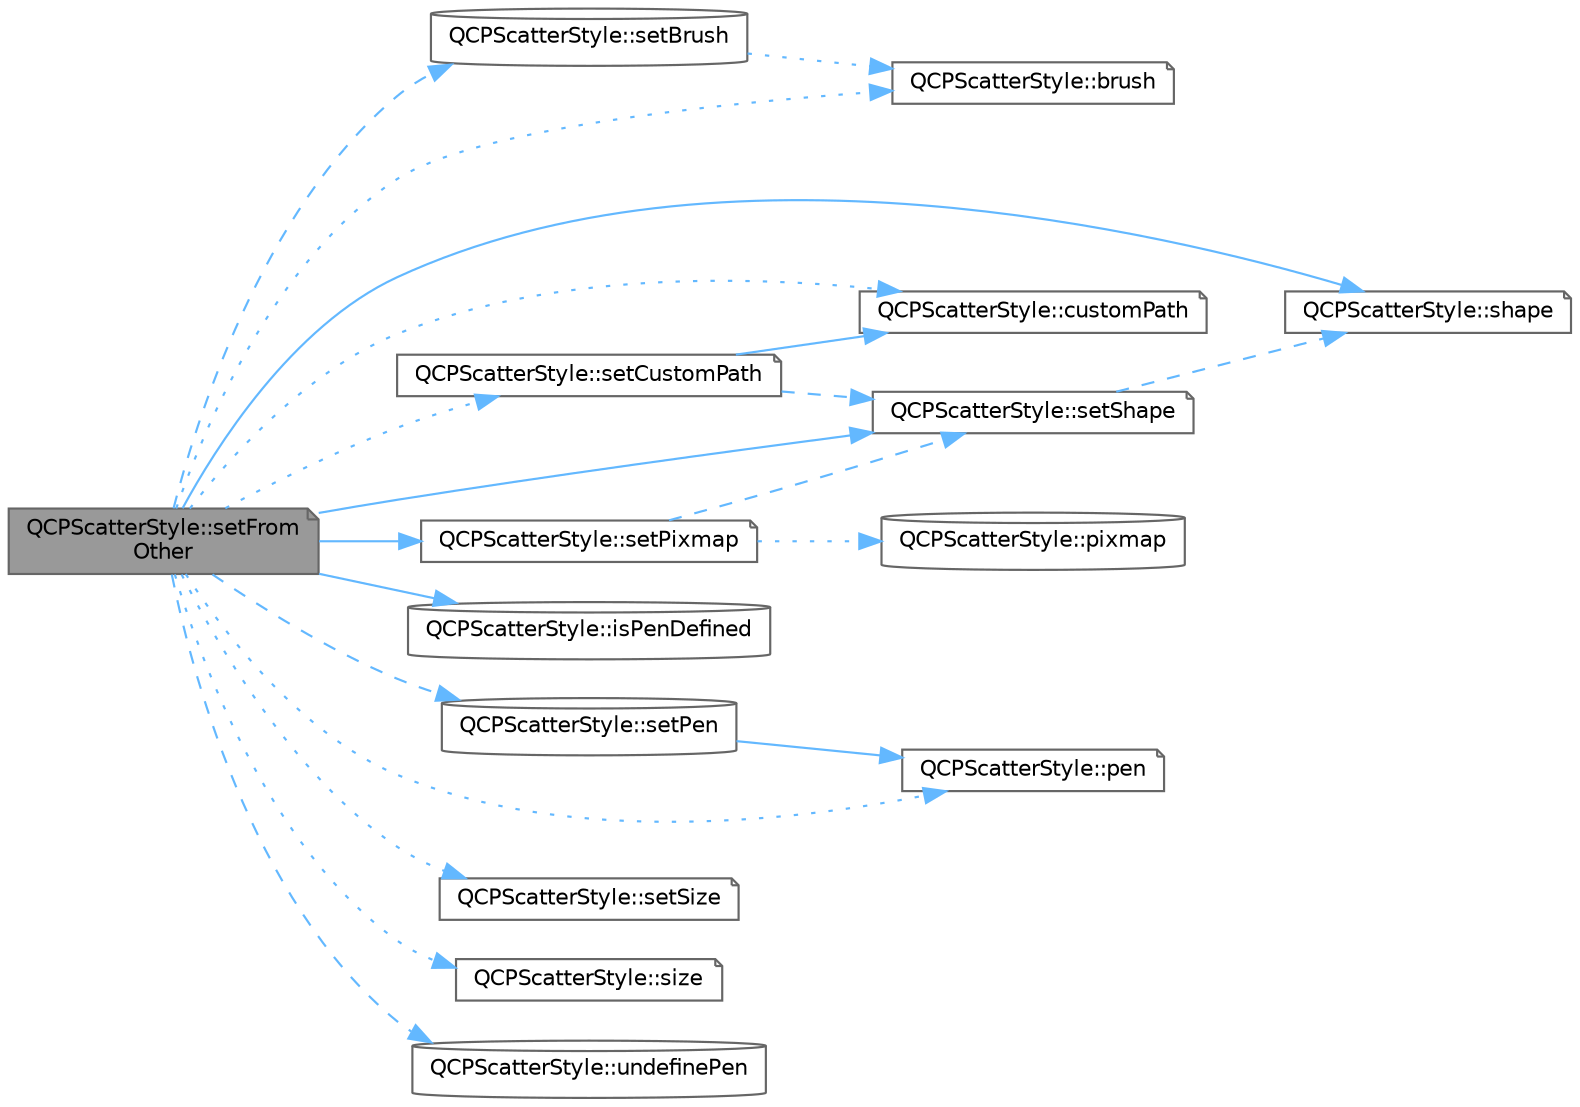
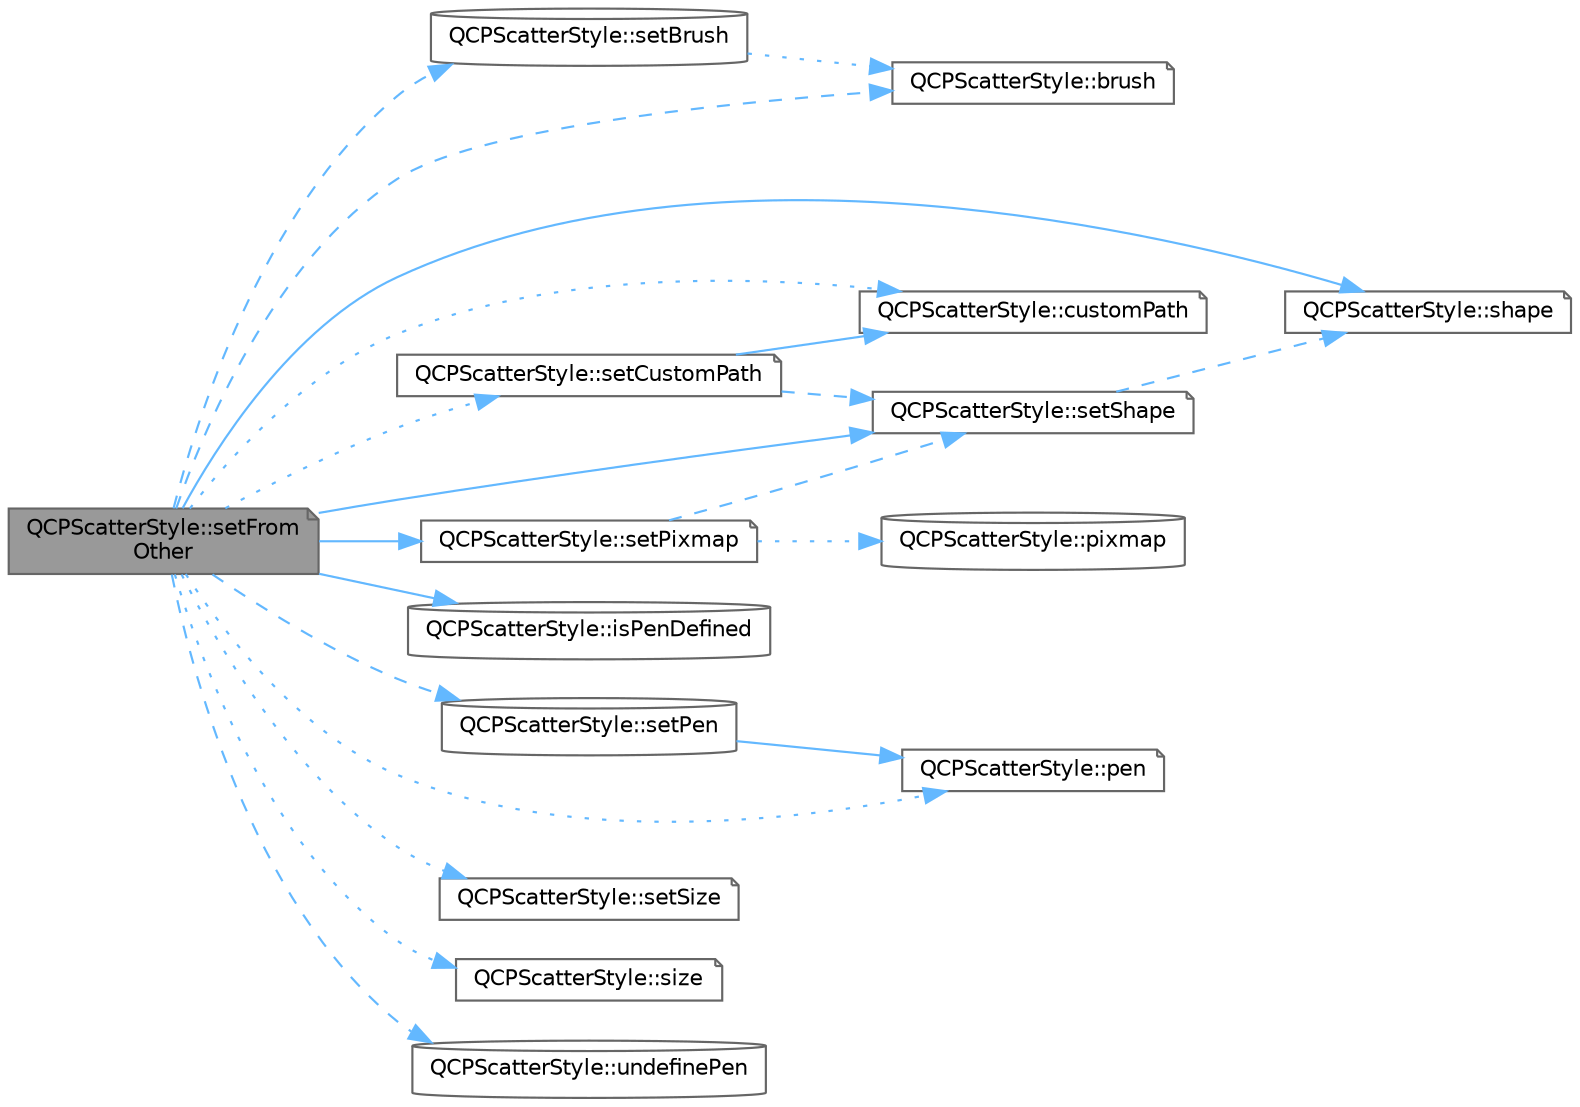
(433, 161) -> (433, 161)
